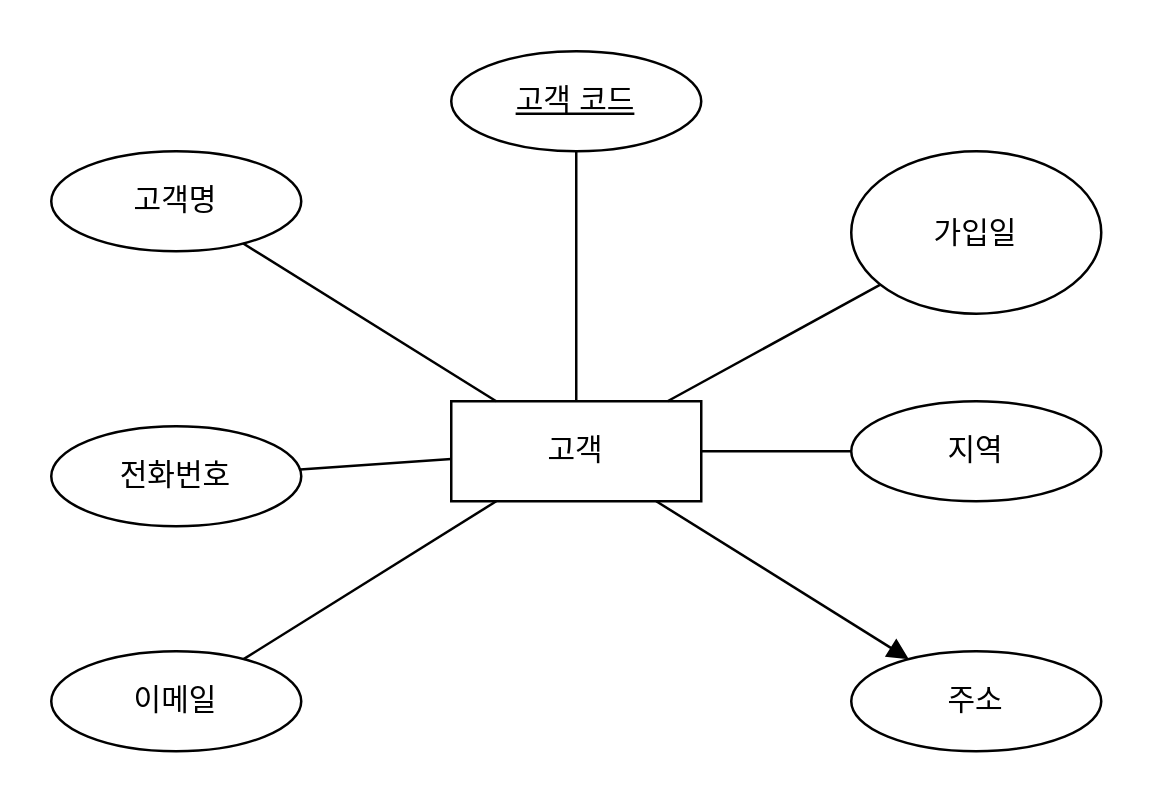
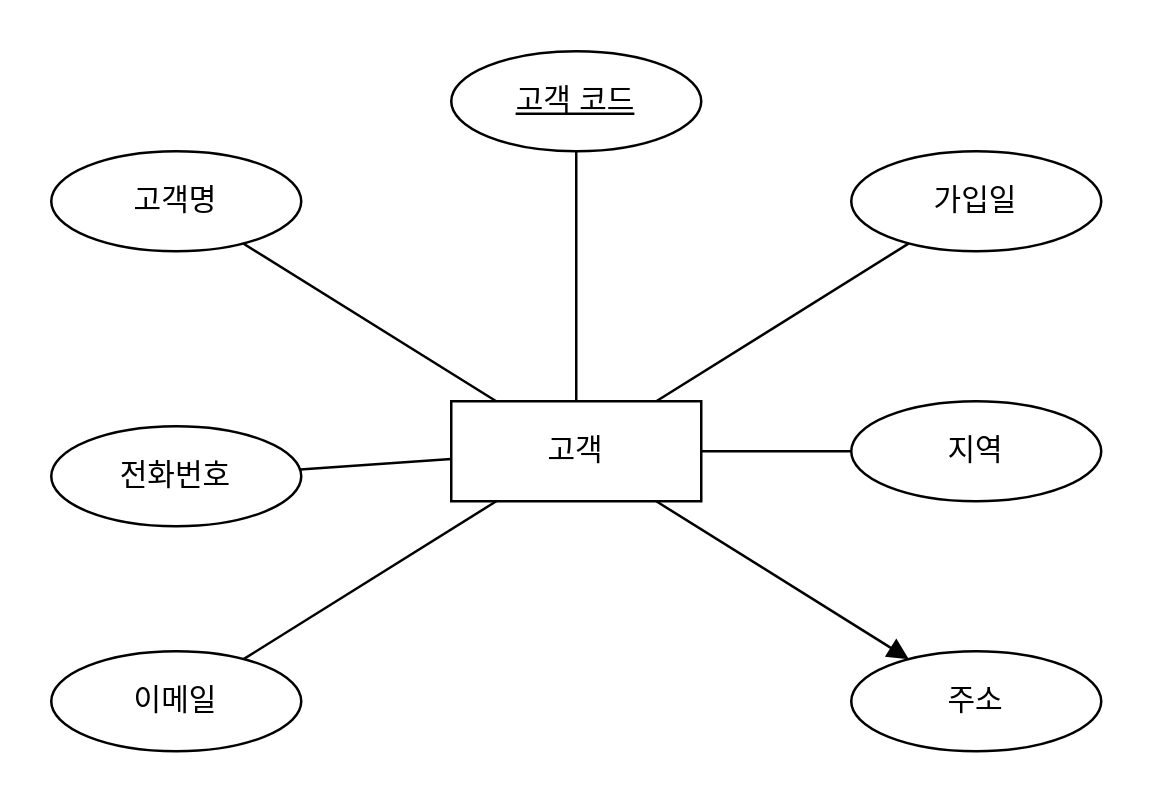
(976, 233) -> (976, 201)
